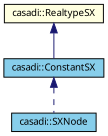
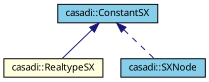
(54, 46) -> (77, 44)
